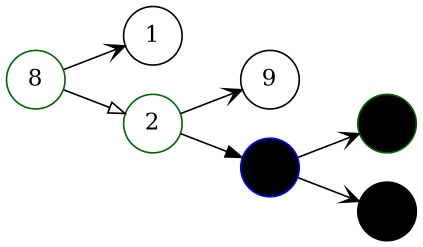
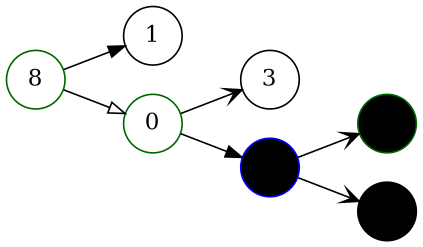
(87, 61) -> (87, 61)
(270, 80) -> (270, 80)
(153, 124) -> (153, 124)
